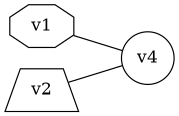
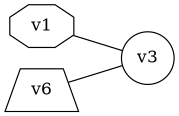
(148, 58) -> (148, 58)
(42, 90) -> (42, 90)
